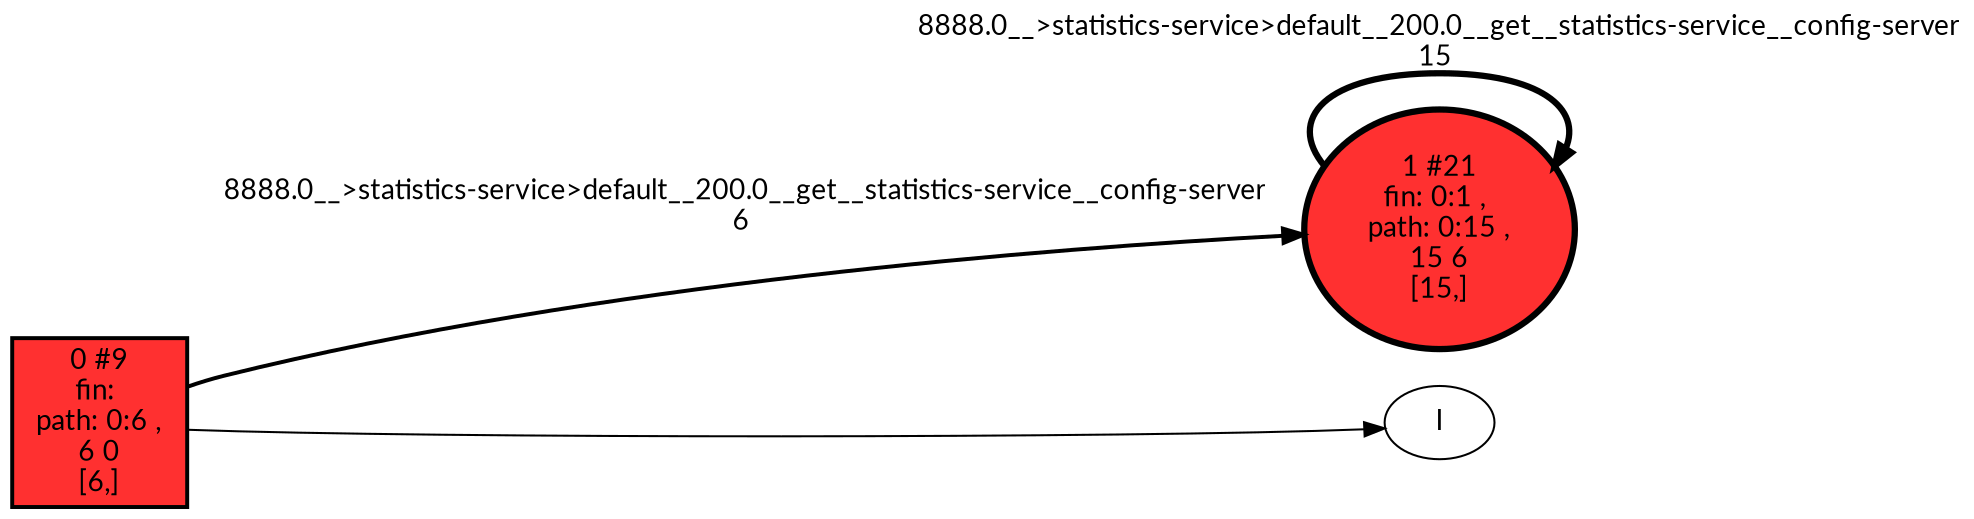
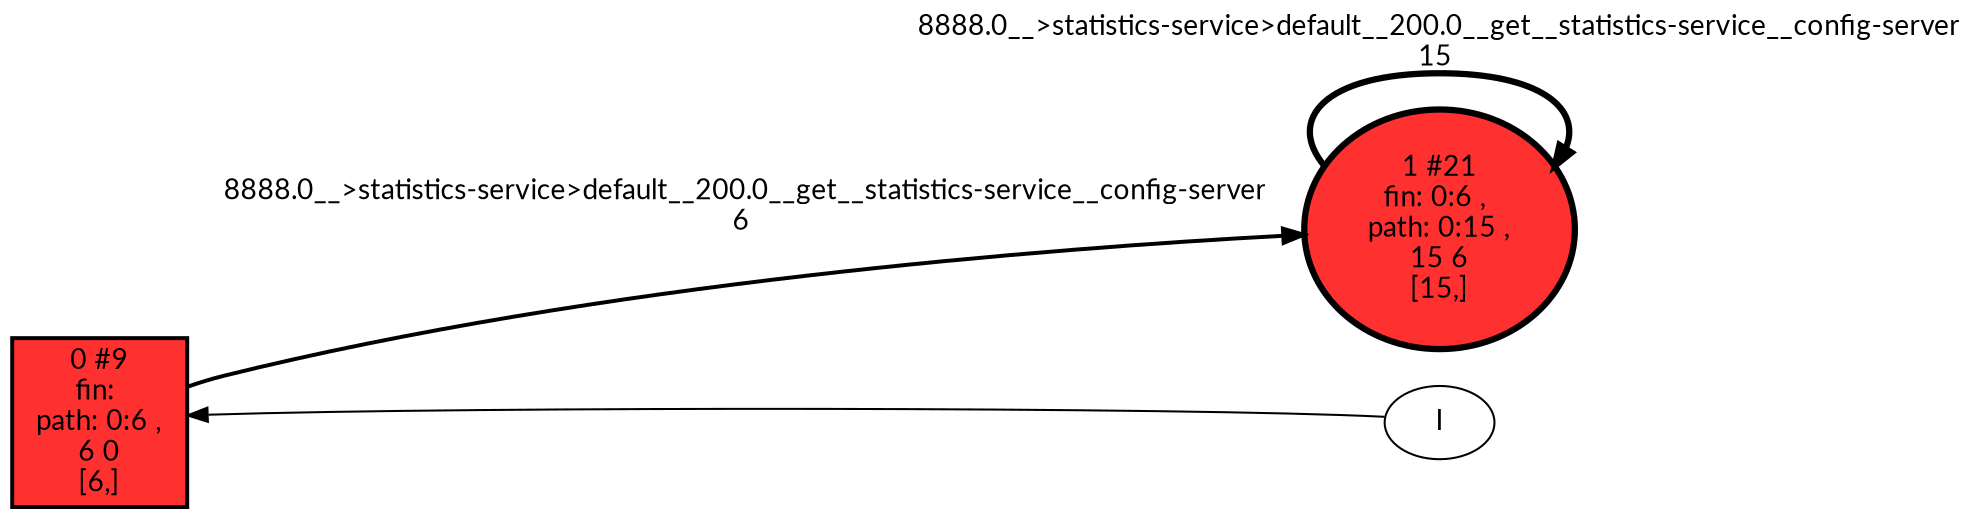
(1440, 229) -> (1440, 229)
(776, 436) -> (797, 409)
